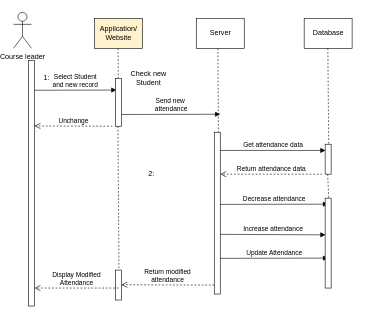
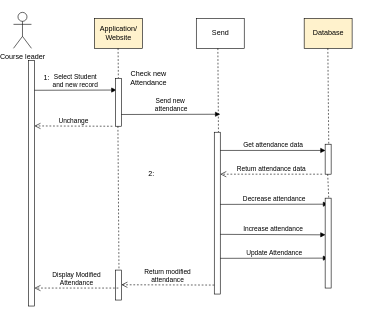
(221, 33) -> (221, 33)
(329, 33) -> (329, 33)
(149, 78) -> (149, 78)
